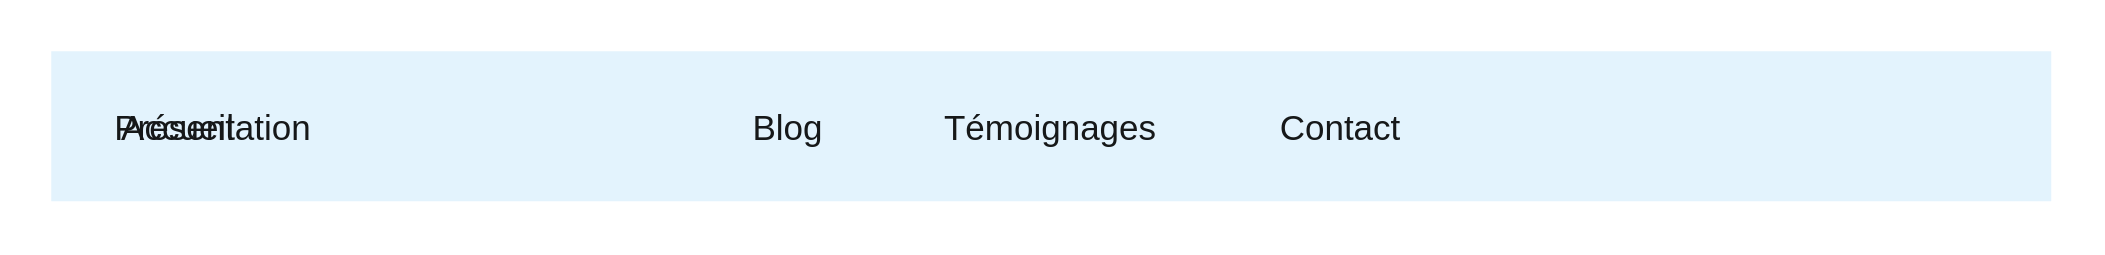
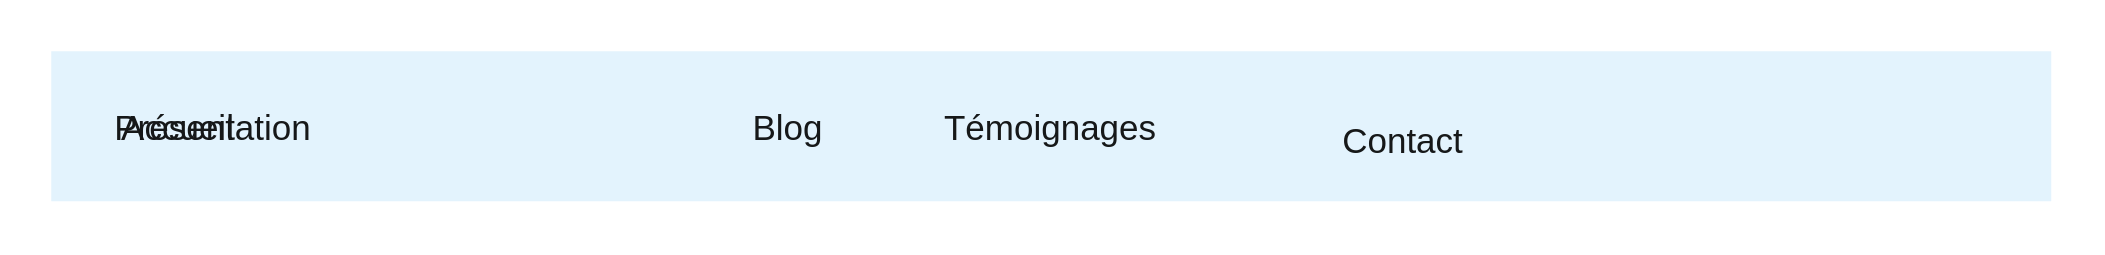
(1341, 126) -> (1404, 139)
